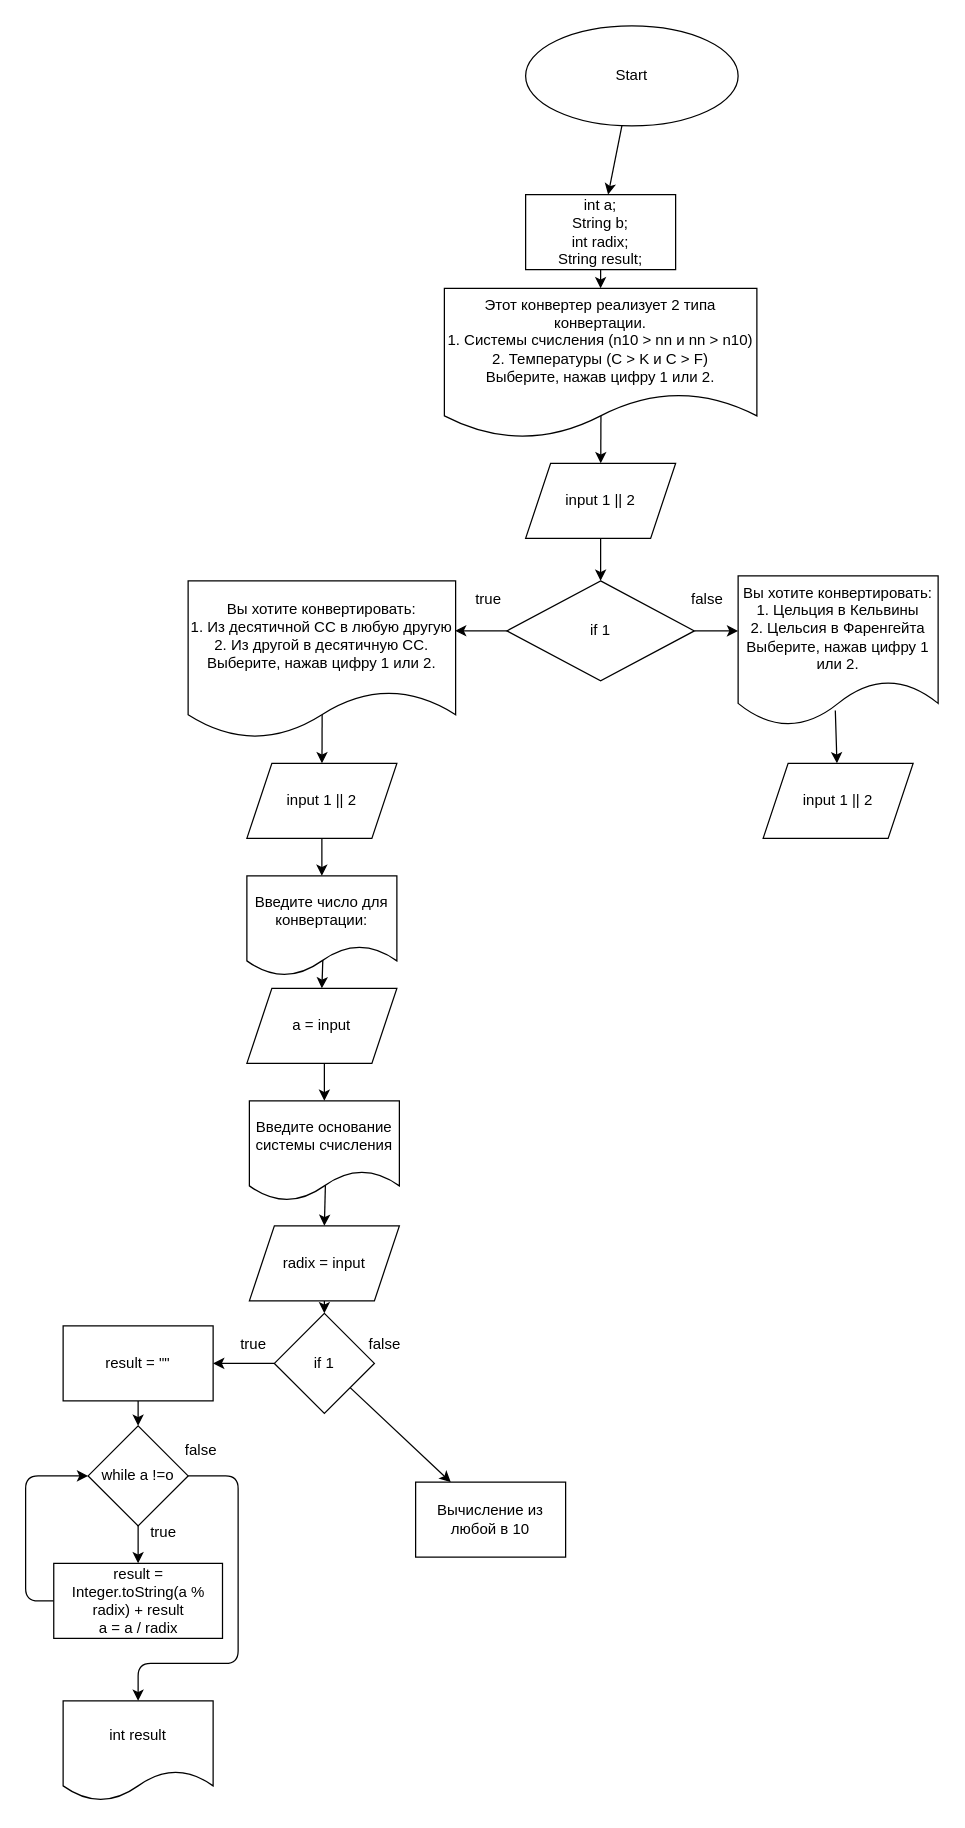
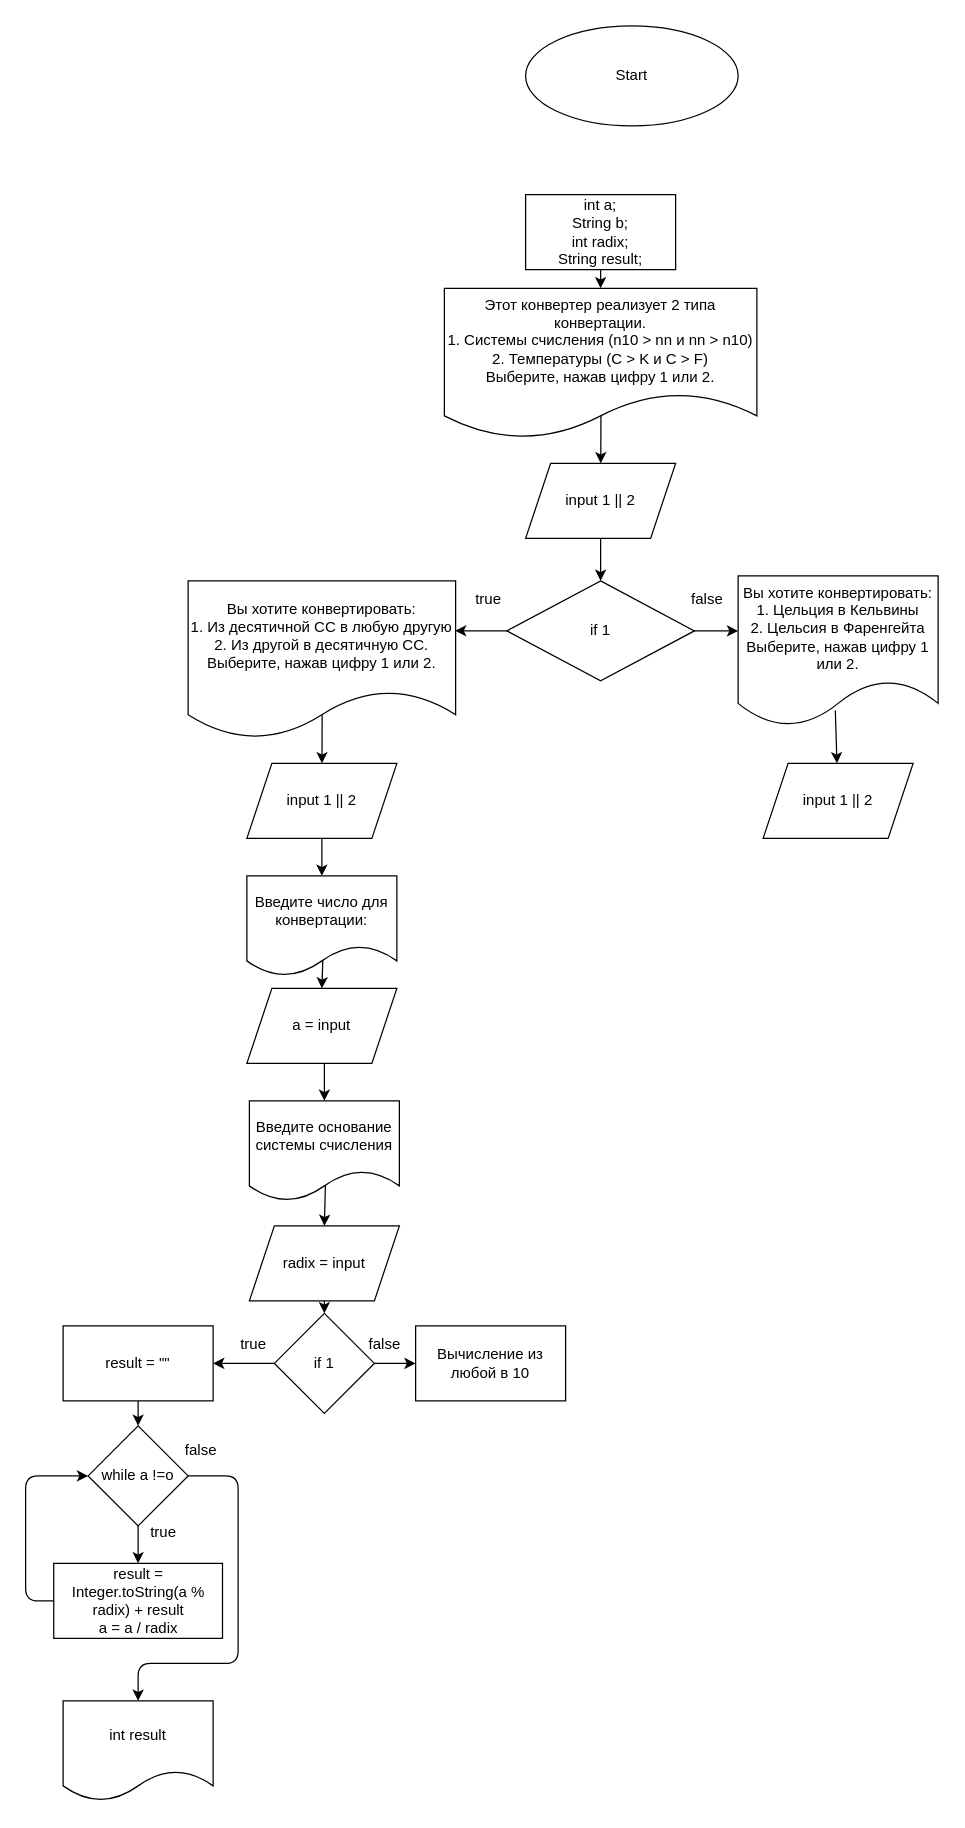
(616, 156) -> none
(491, 1519) -> (491, 1363)
